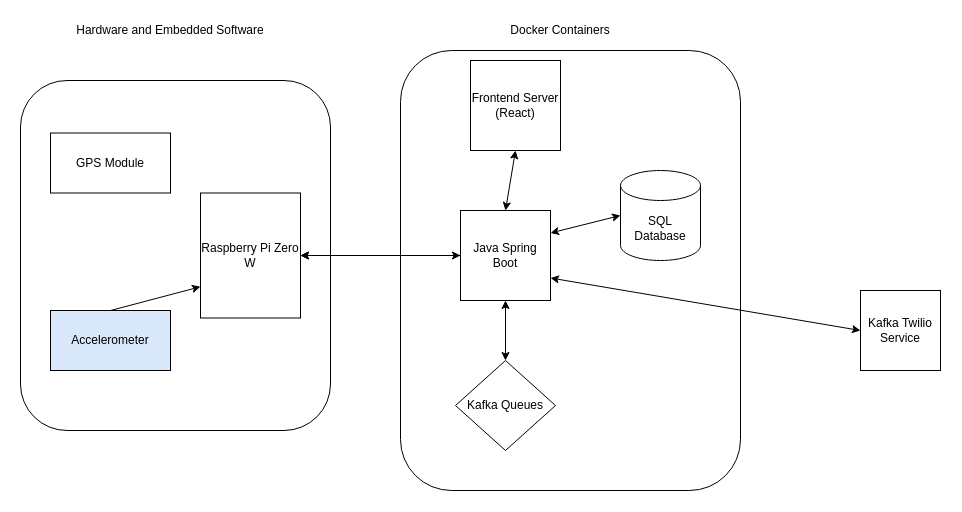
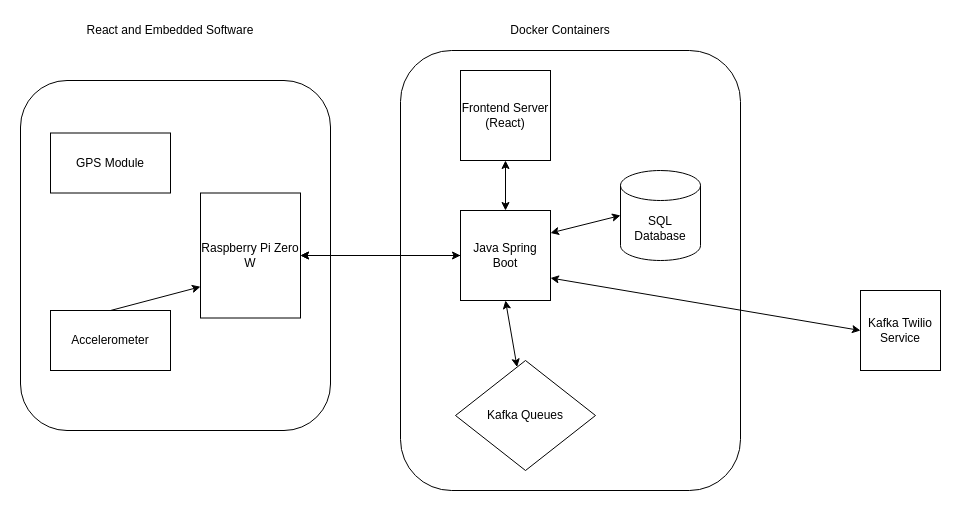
(171, 31) -> (171, 31)
(516, 106) -> (506, 116)
(111, 341) -> (111, 341)
(506, 406) -> (526, 416)
